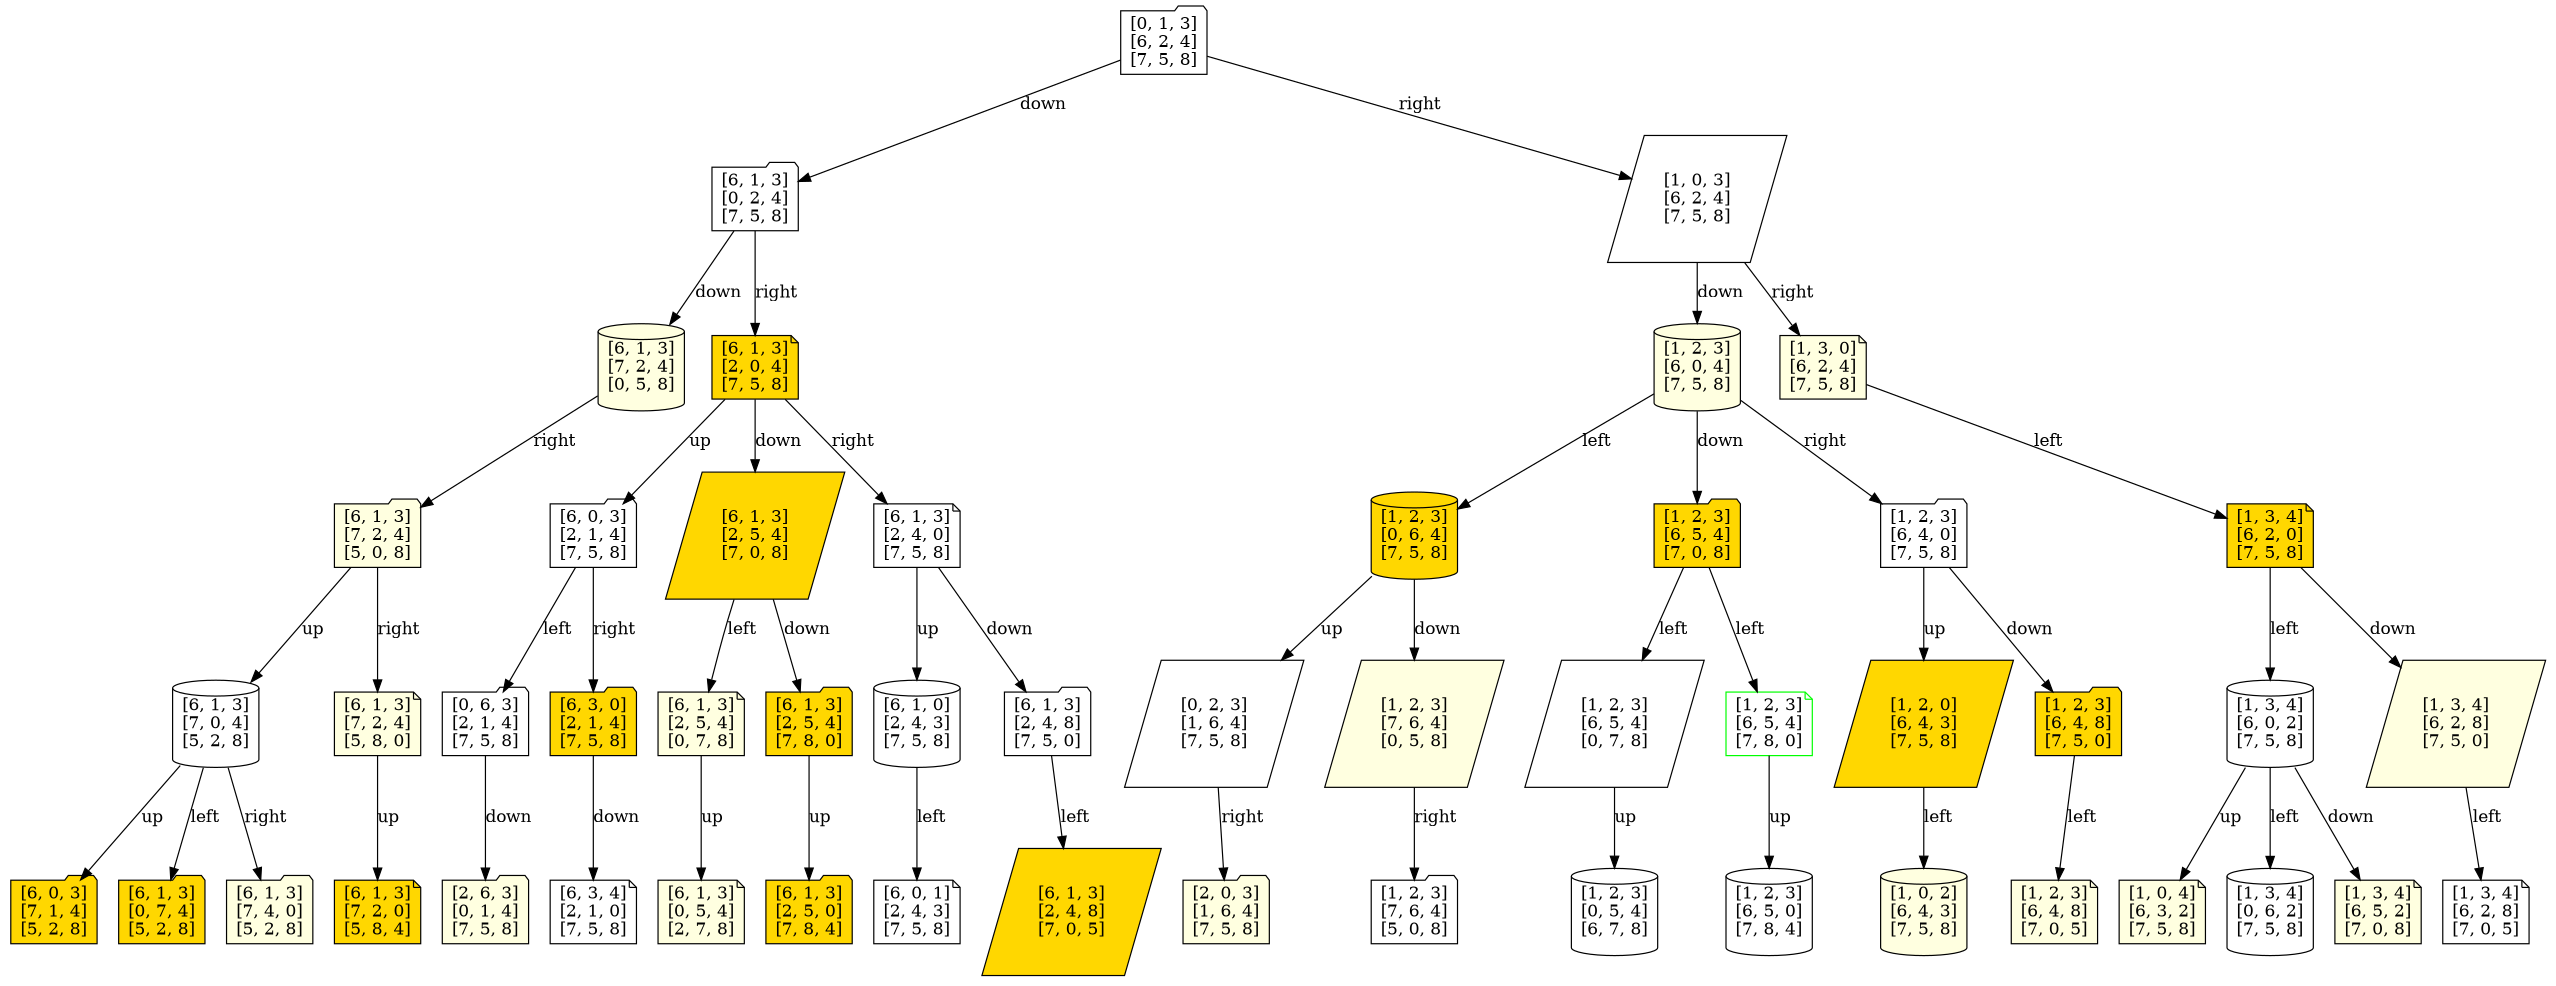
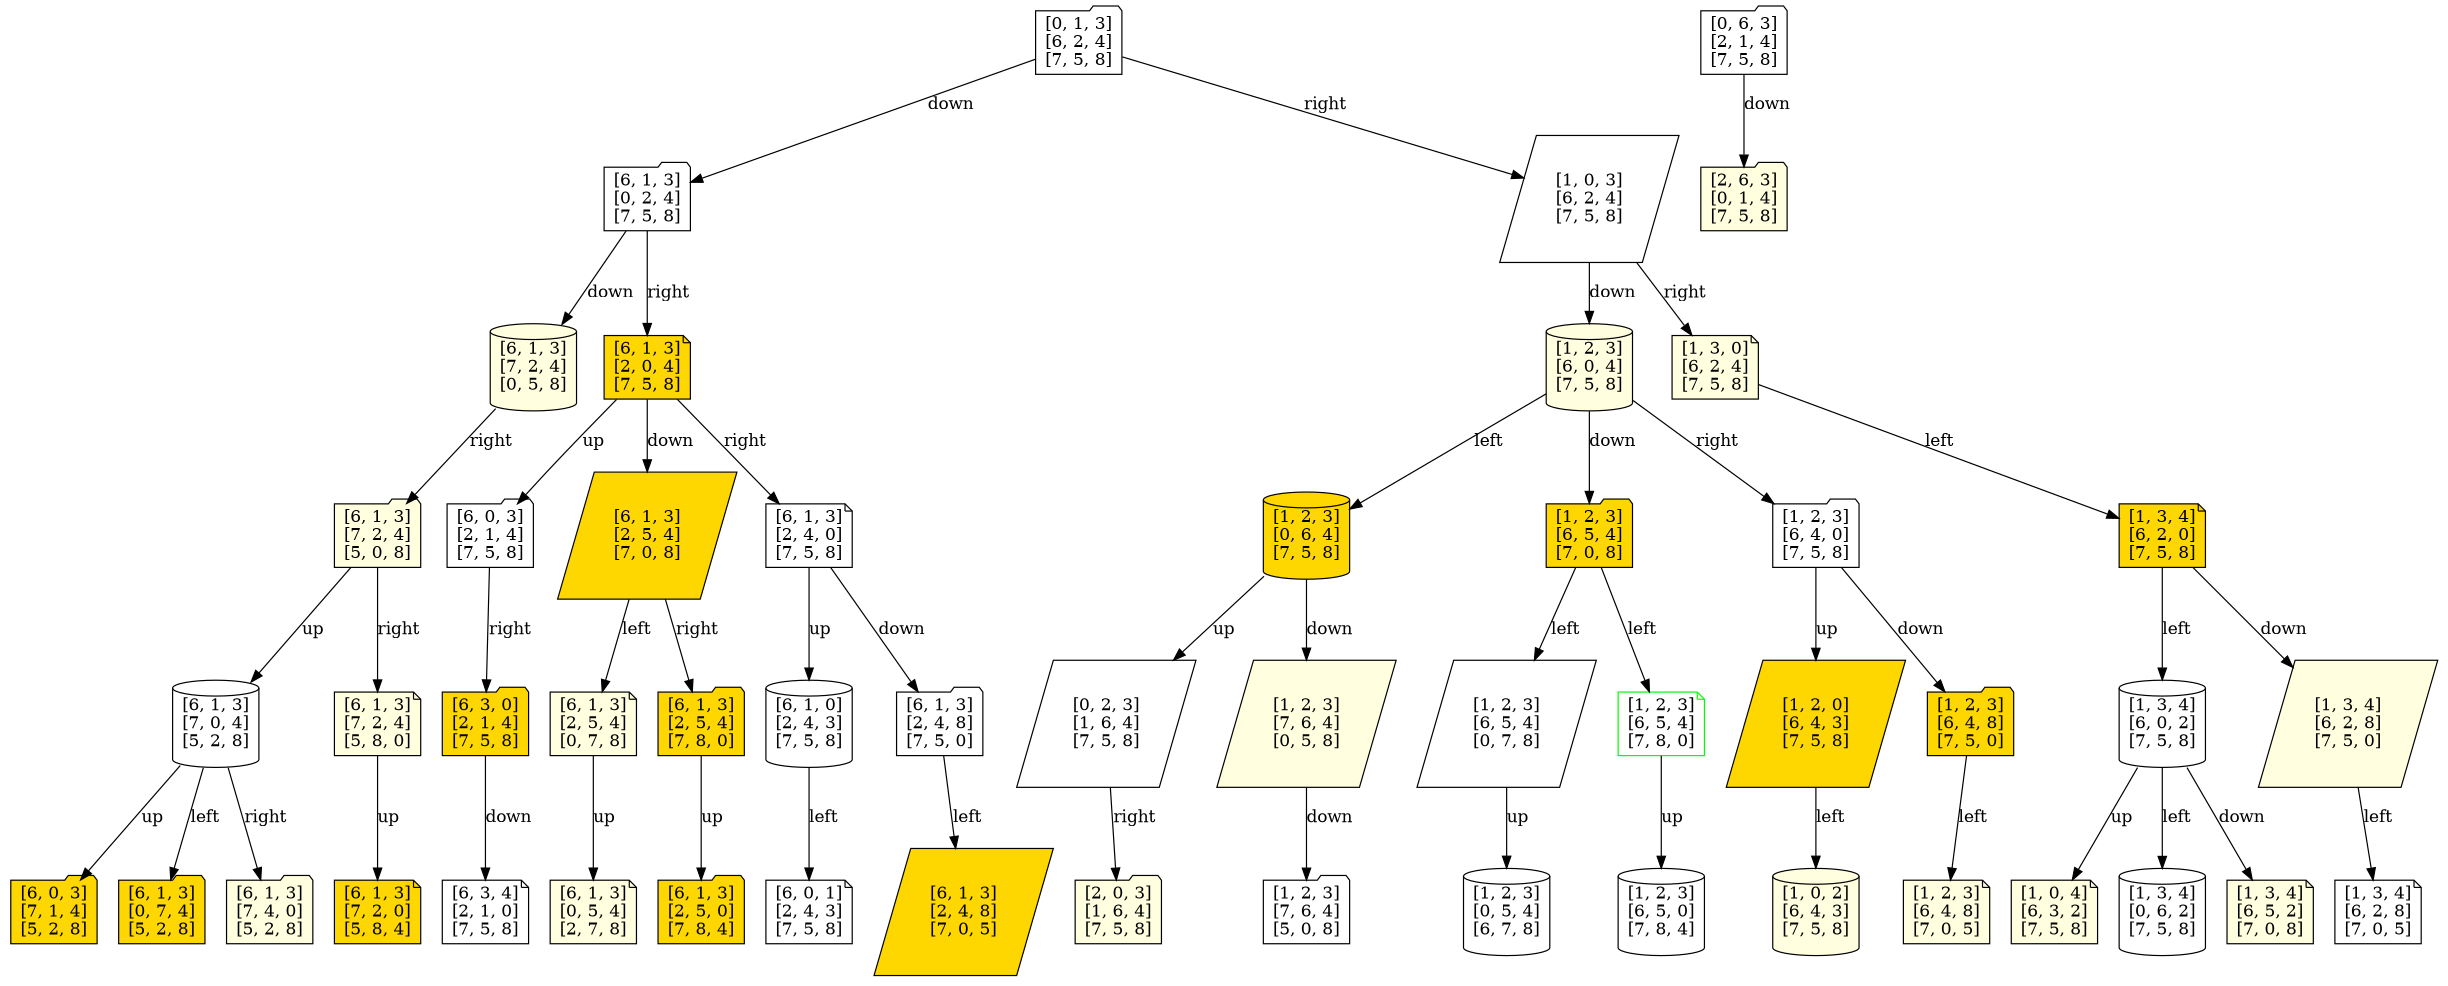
(542, 624) -> none
(807, 630) -> (698, 630)
(1436, 818) -> (1330, 818)
